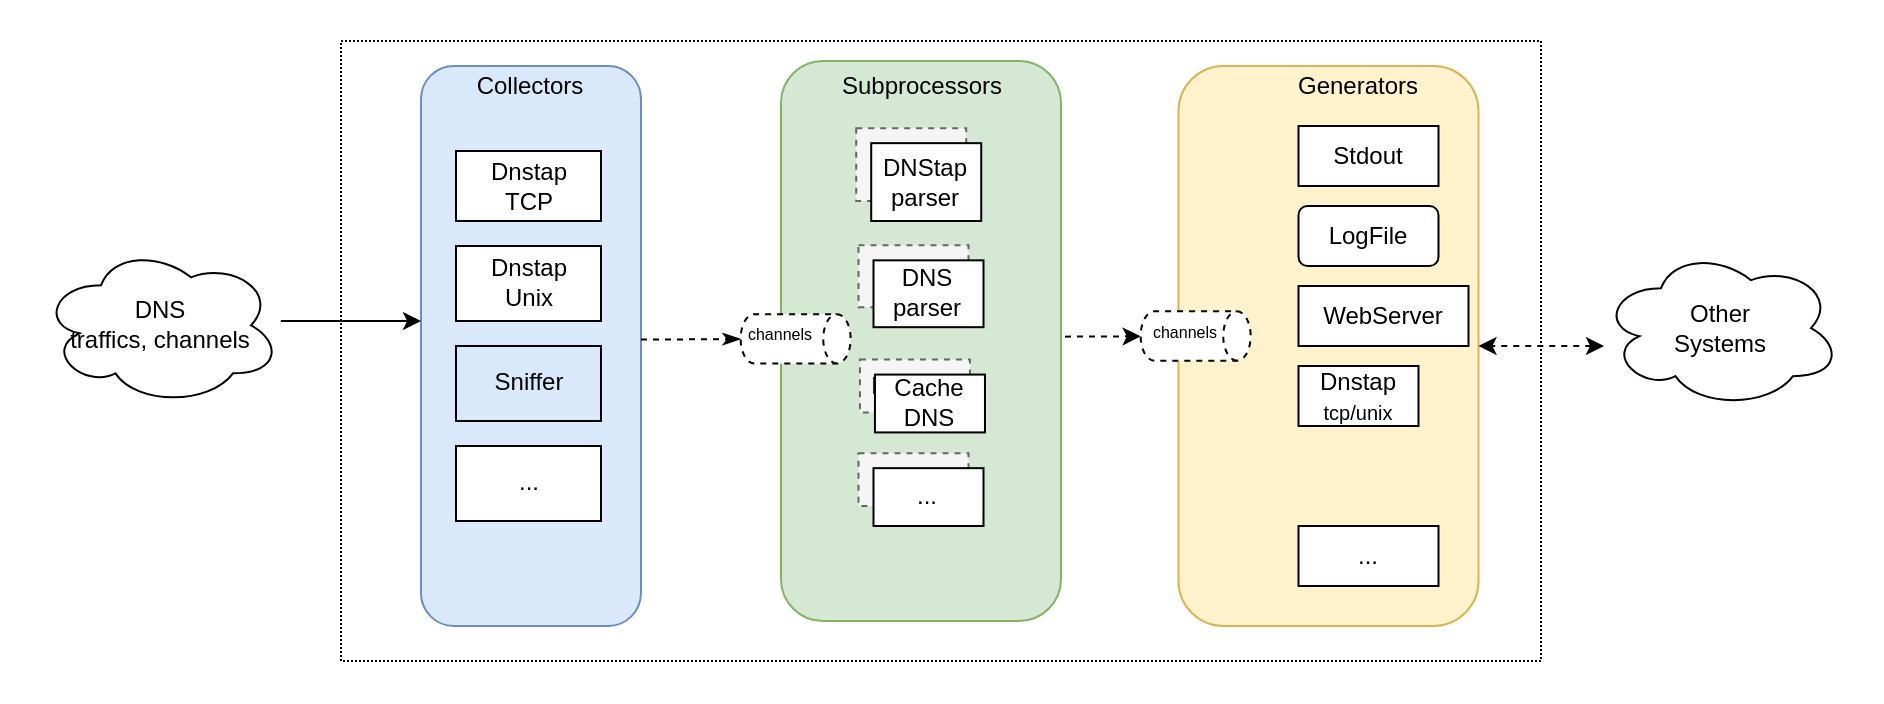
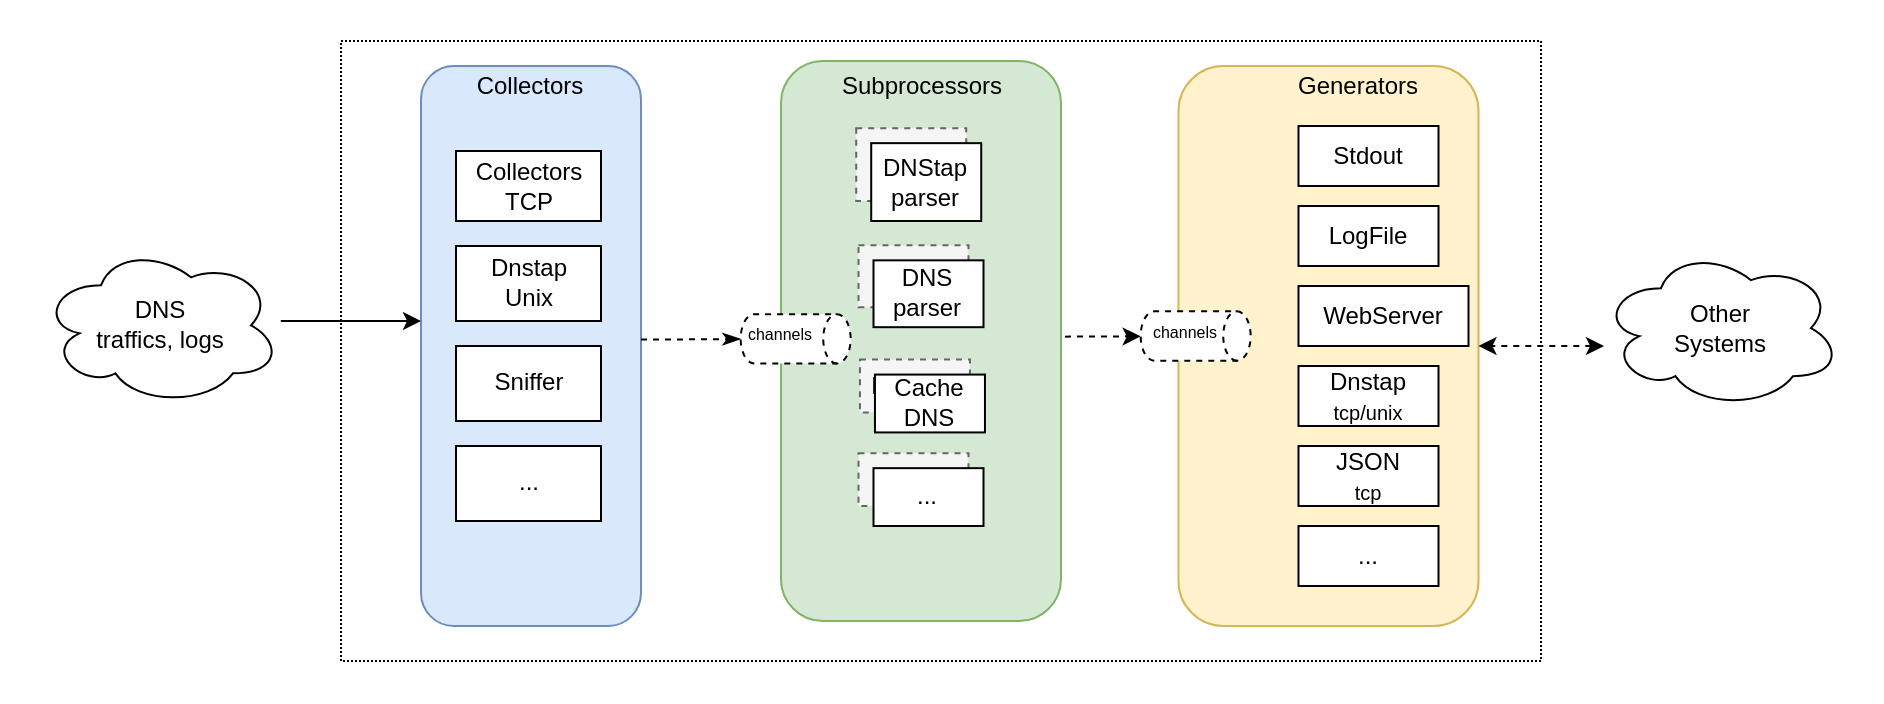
(530, 187) -> (530, 187)
(1369, 236) -> (1369, 236)
(161, 325) -> (161, 325)
(529, 384) -> (529, 384)
(1359, 396) -> (1369, 396)
none -> (1369, 476)
